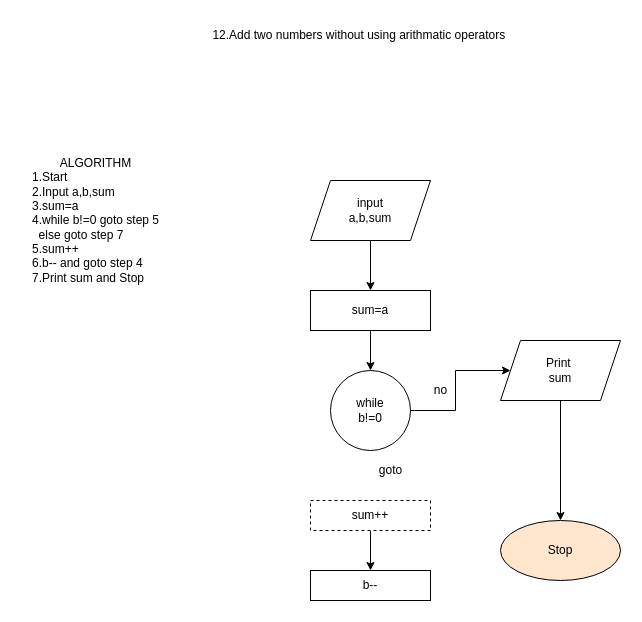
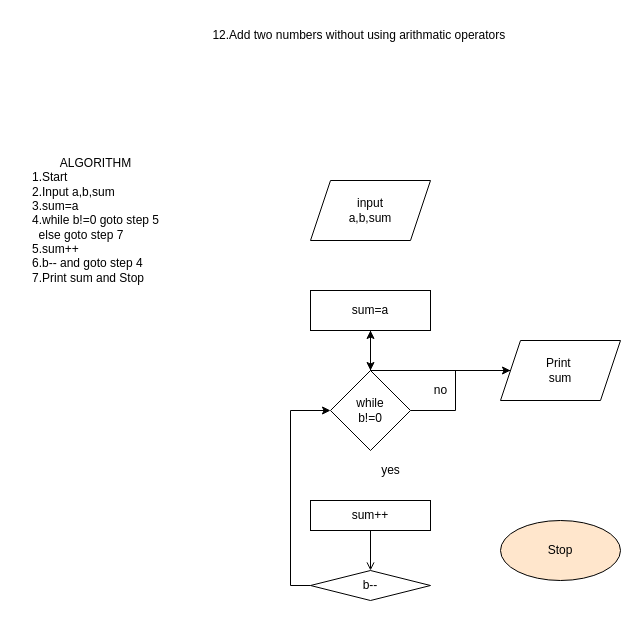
(371, 262) -> none
(371, 411) -> (371, 411)
(561, 457) -> (411, 371)
(391, 471) -> (391, 471)
none -> (291, 492)
(371, 516) -> (371, 516)
(371, 562) -> (371, 564)
(371, 586) -> (371, 586)
